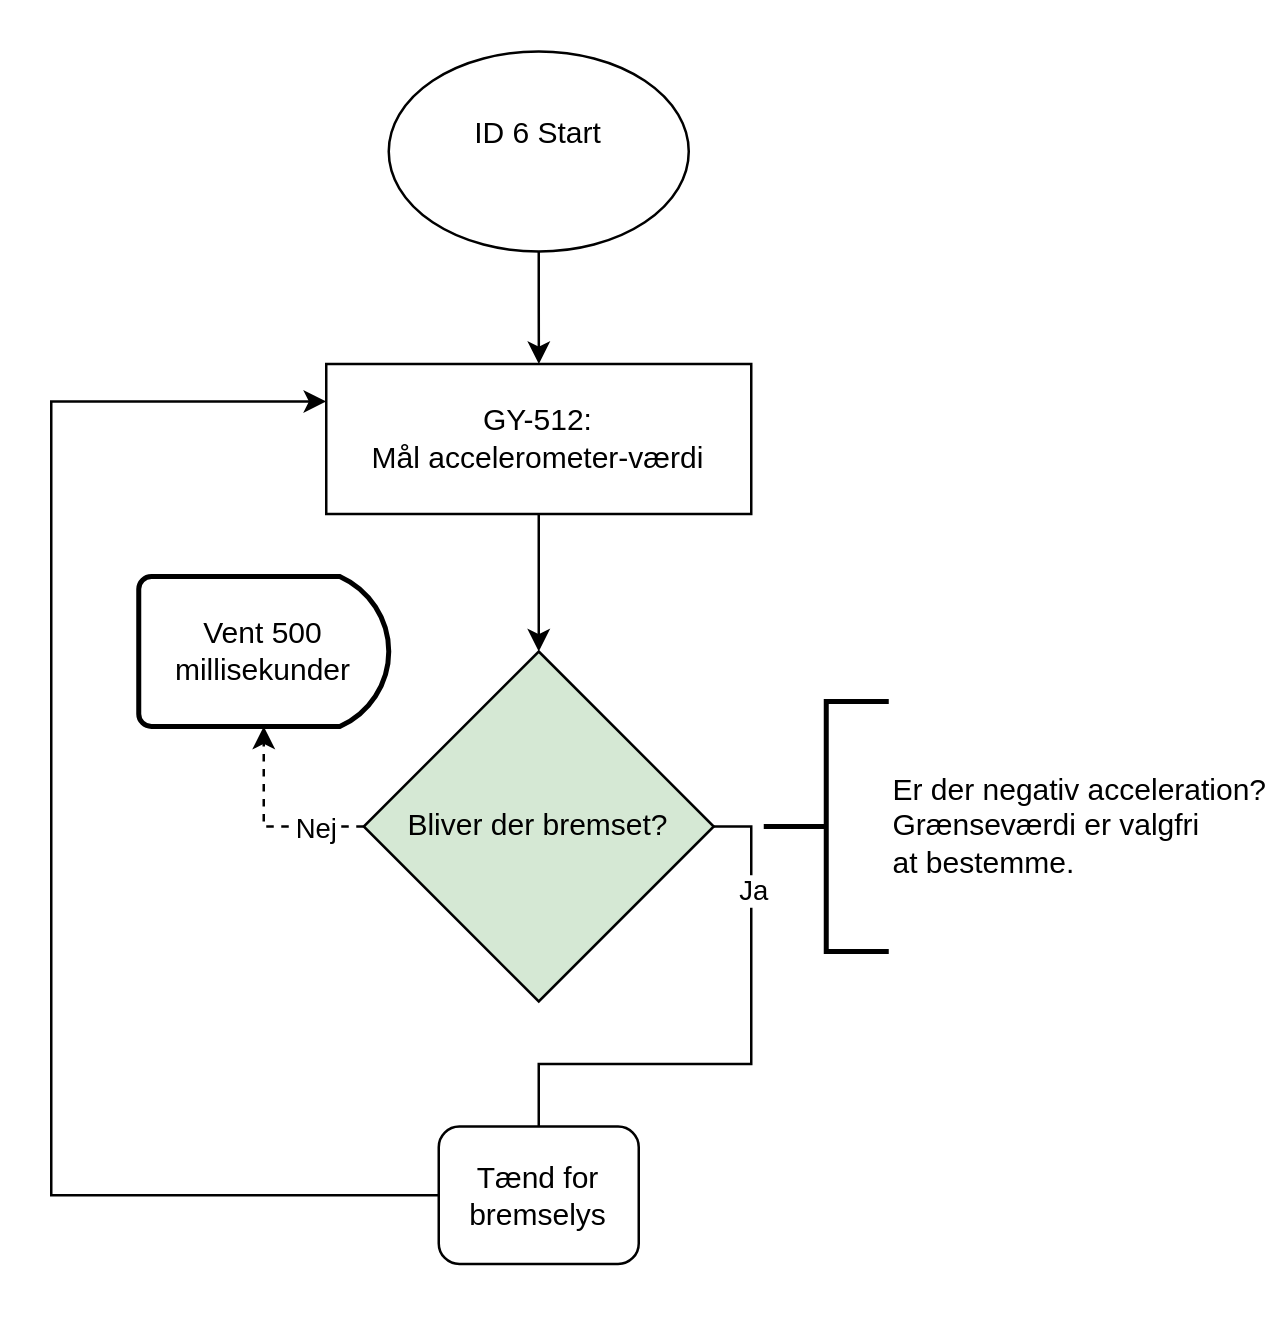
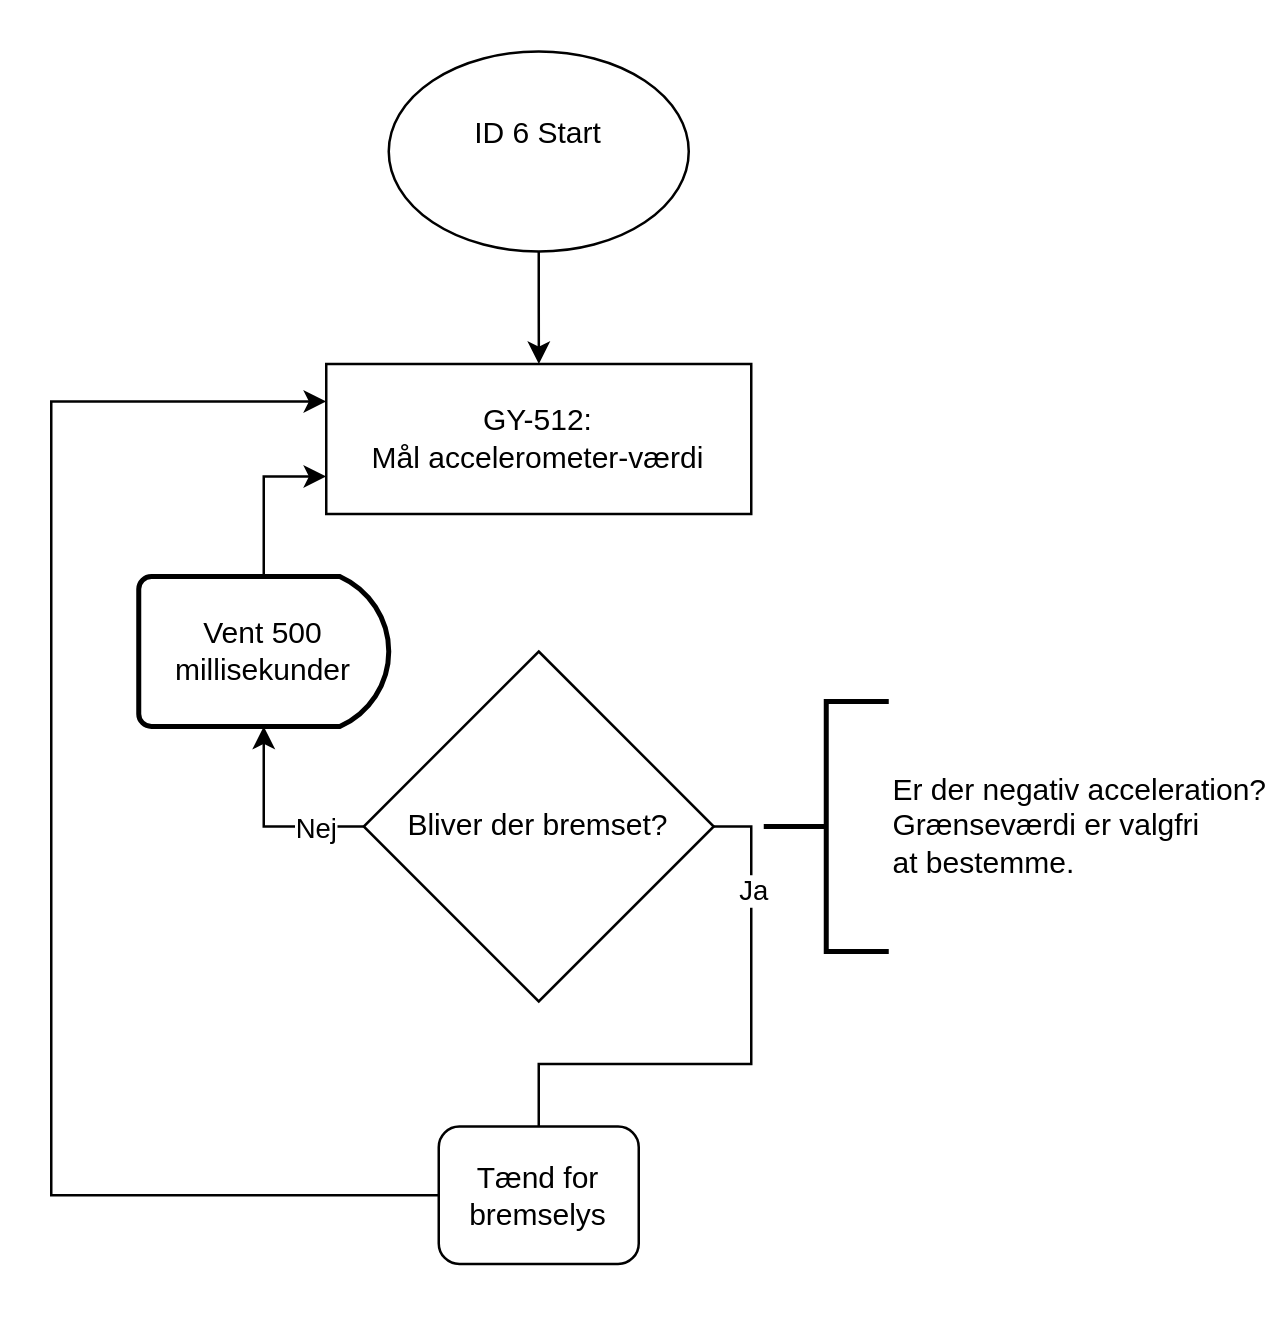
none -> (264, 503)
(539, 574) -> none
(264, 800) -> (264, 800)
(539, 826) -> (539, 826)
